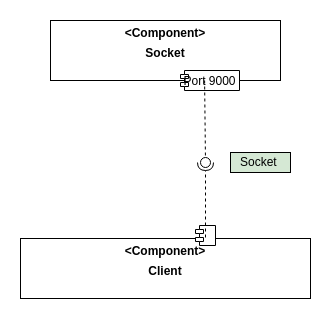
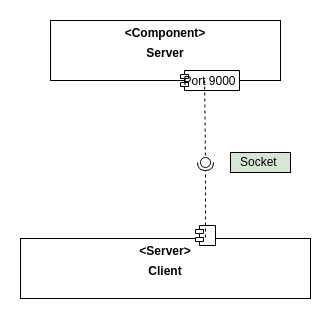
(87, 21) -> (87, 21)
(57, 239) -> (47, 239)
